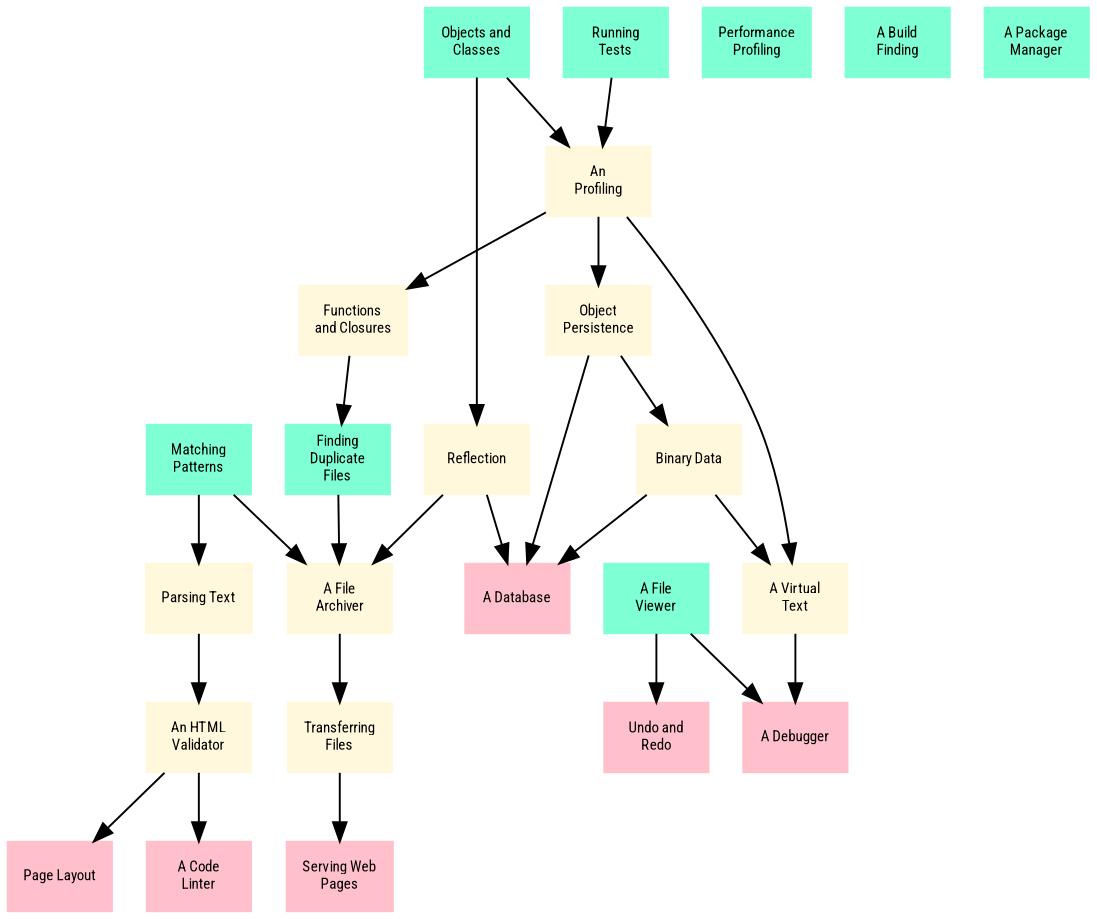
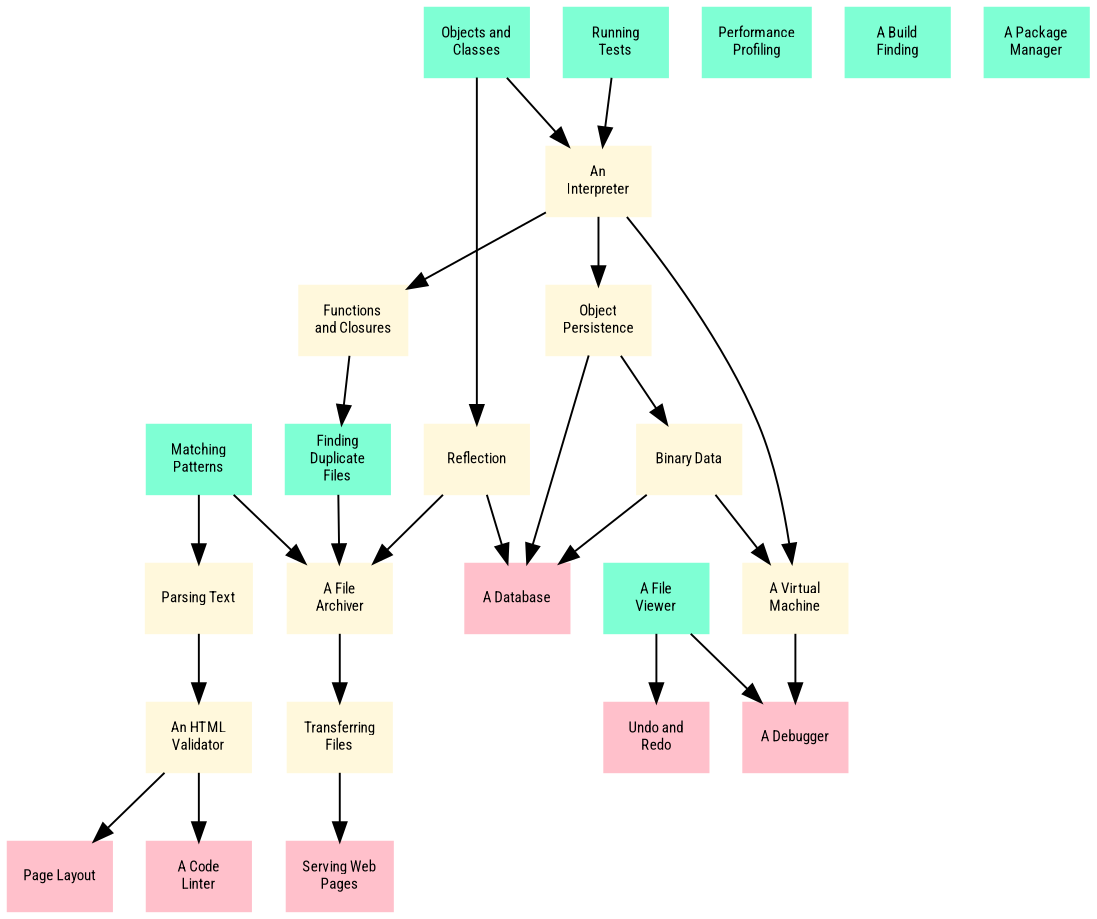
(598, 189) -> (598, 189)
(795, 606) -> (795, 606)
